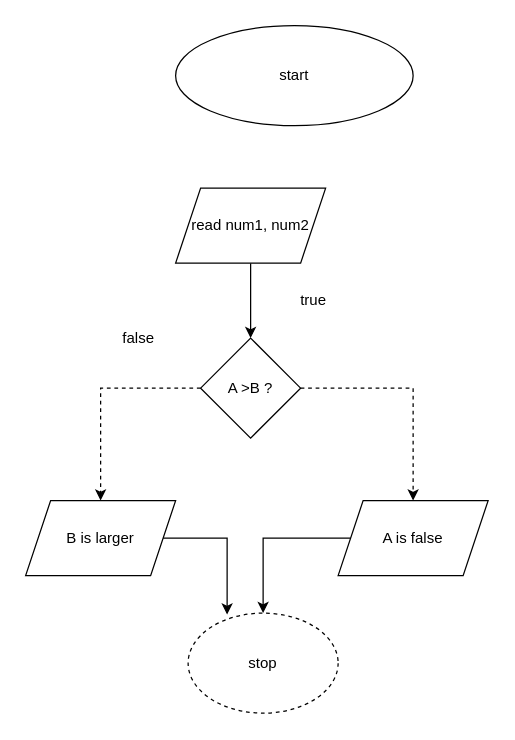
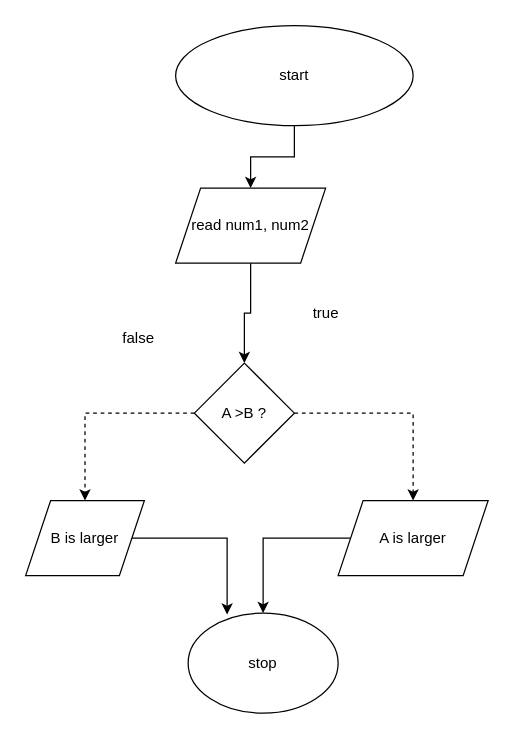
none -> (277, 157)
(313, 301) -> (326, 313)
(251, 388) -> (244, 413)
(101, 538) -> (85, 538)
(413, 538) -> (413, 538)
(263, 663) -> (263, 663)
